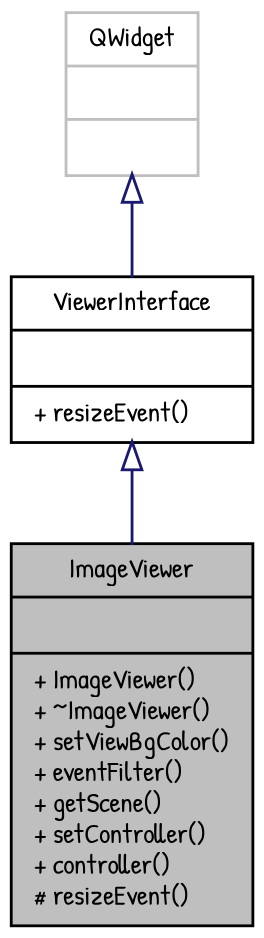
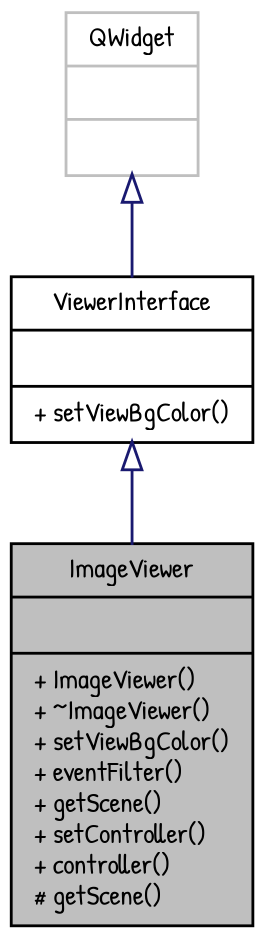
(112, 413) -> (132, 413)
(112, 896) -> (98, 896)
